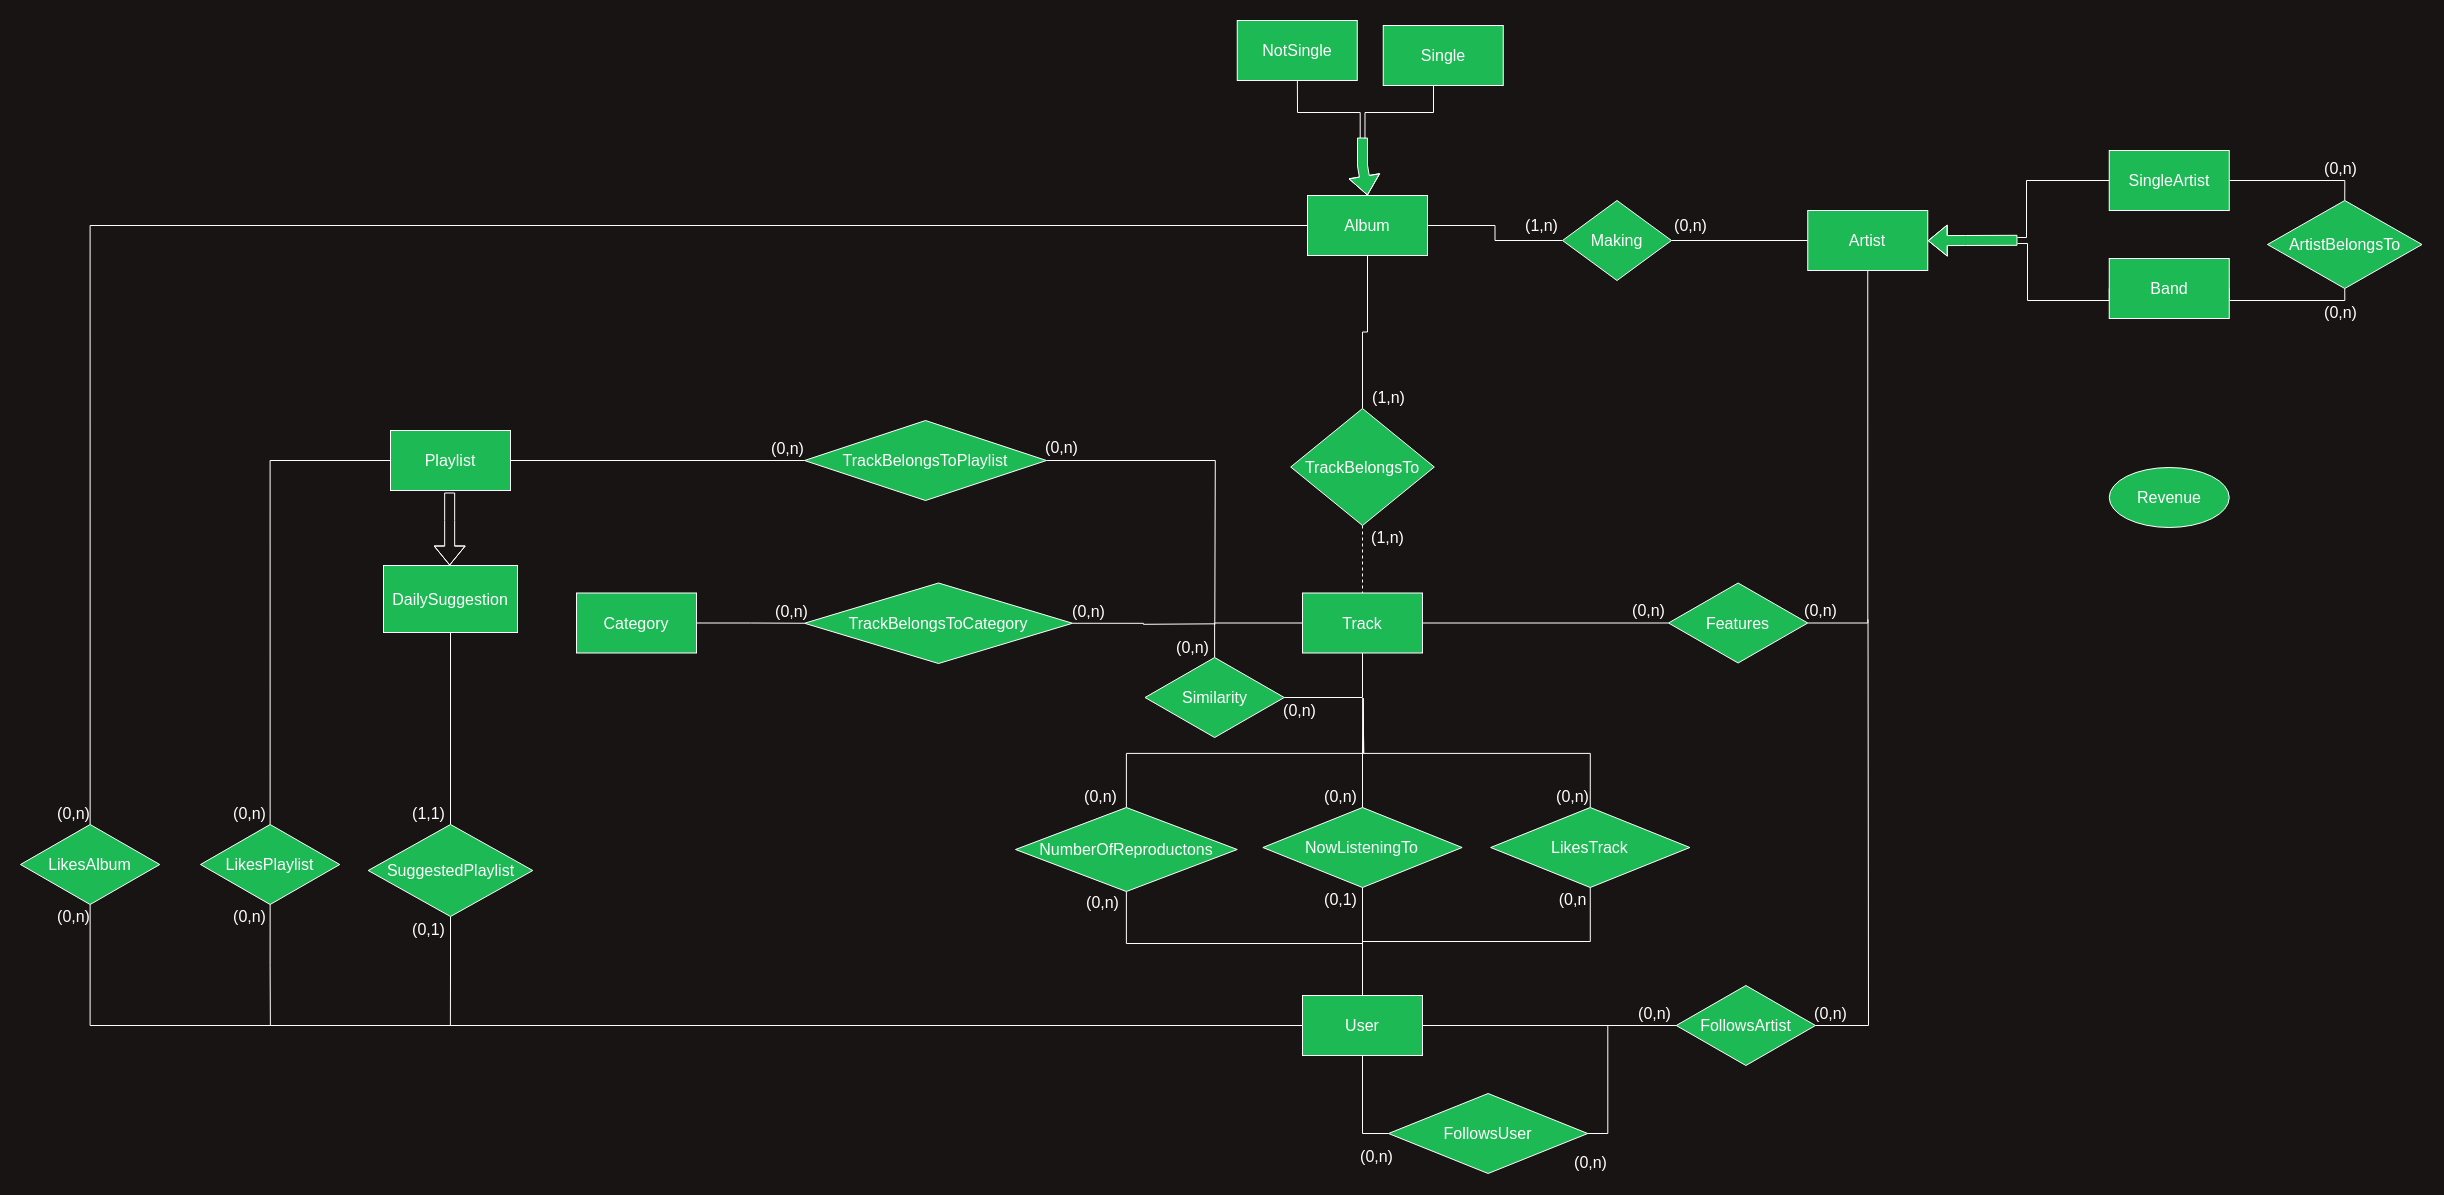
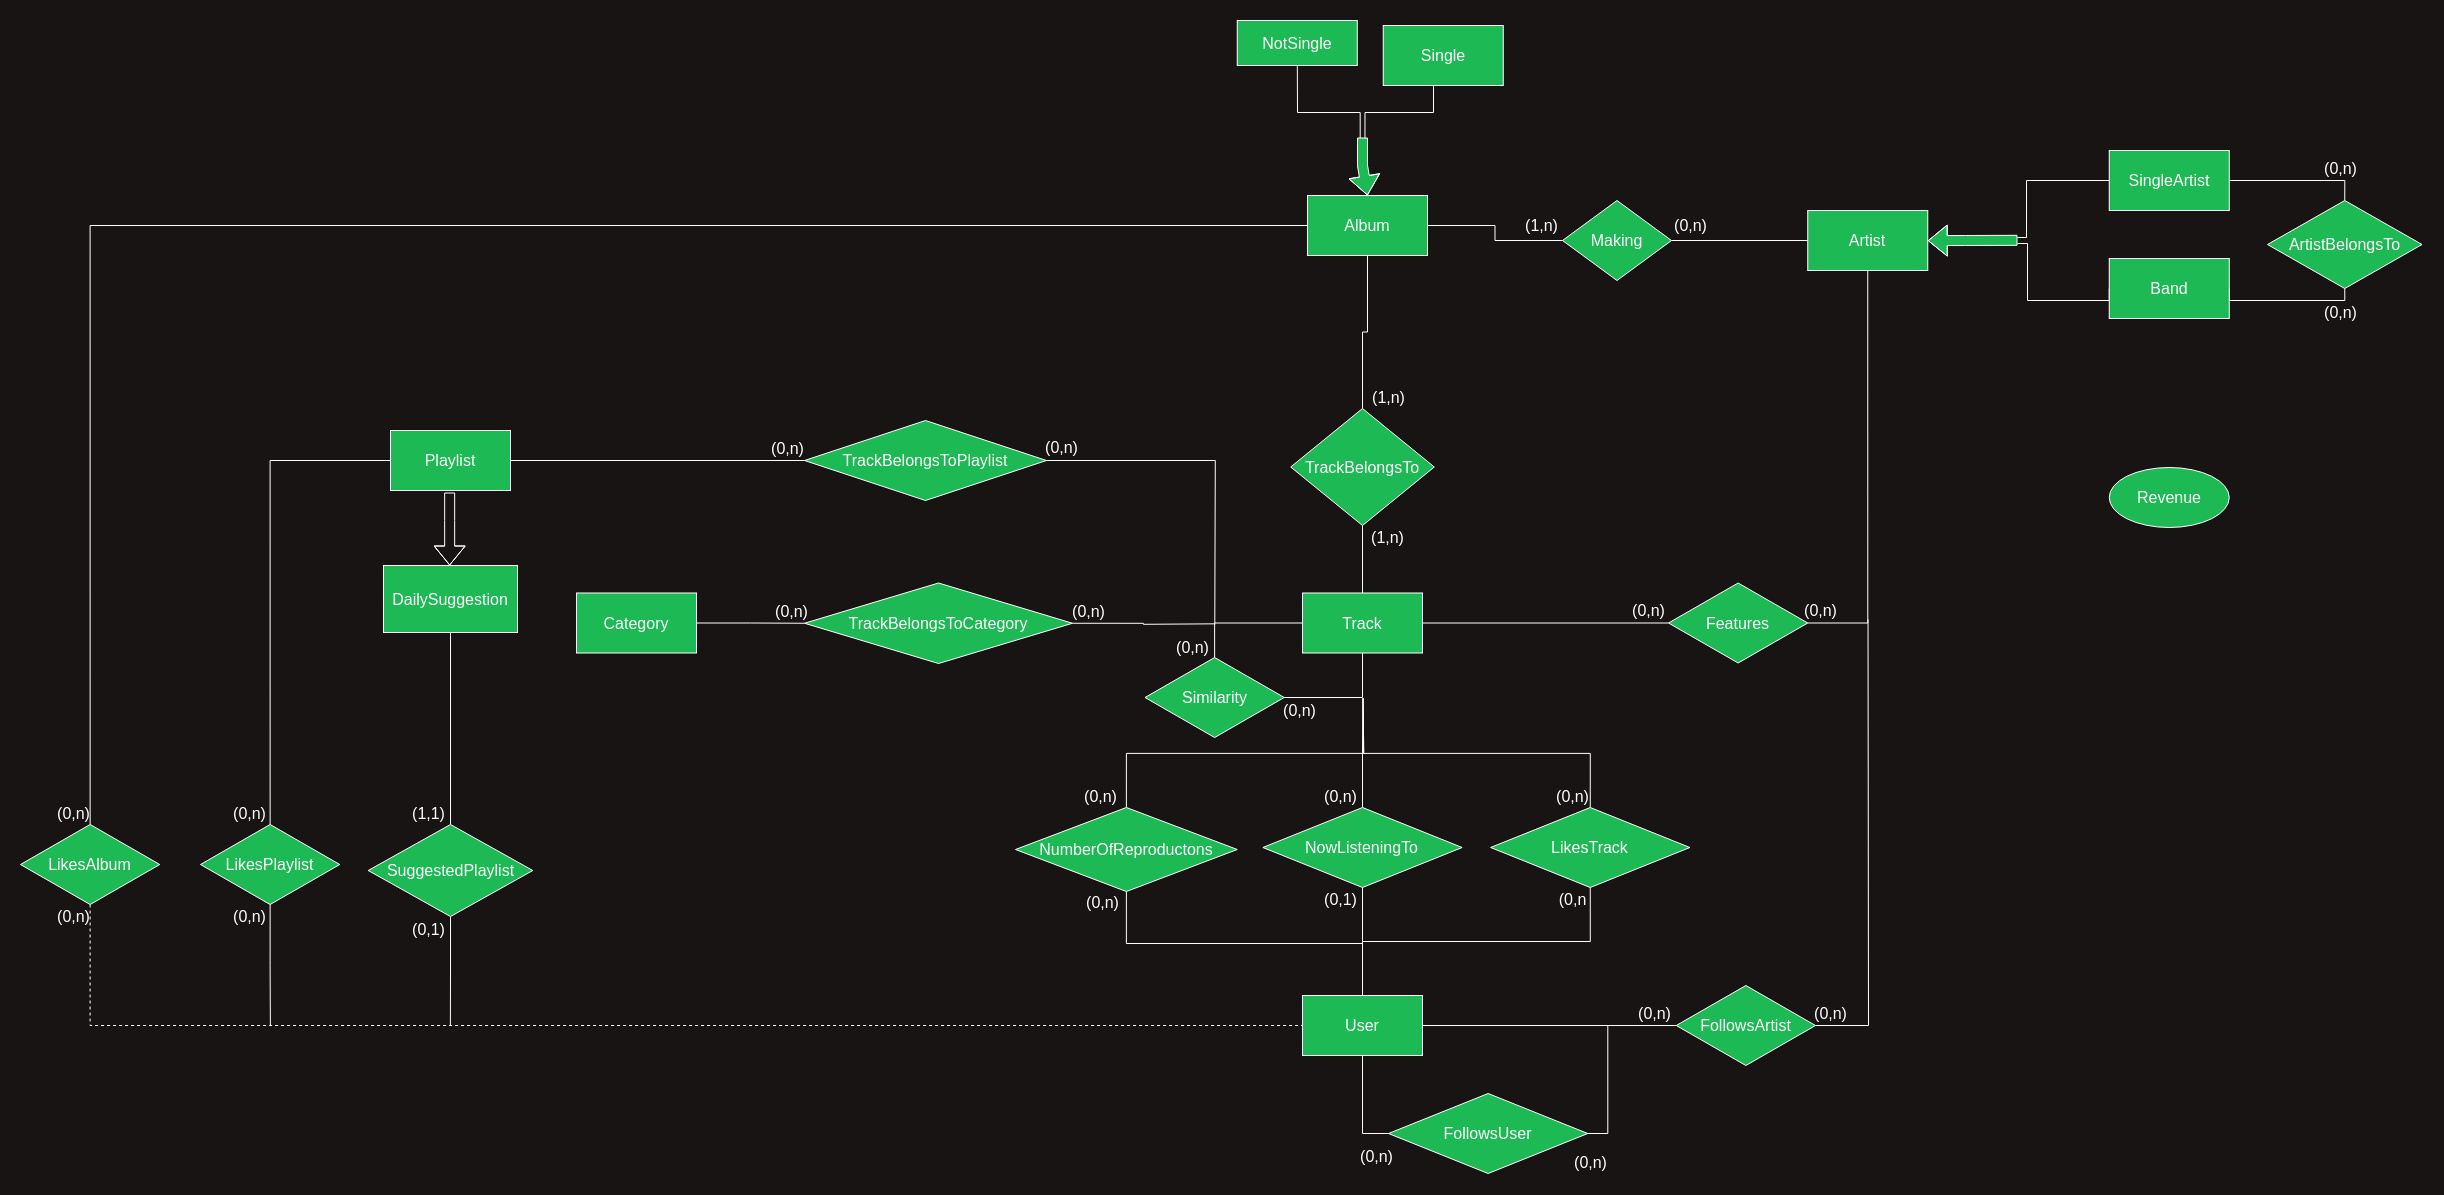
(1297, 51) -> (1297, 43)
(1363, 559) -> (1363, 559)
(636, 1026) -> (636, 1026)
